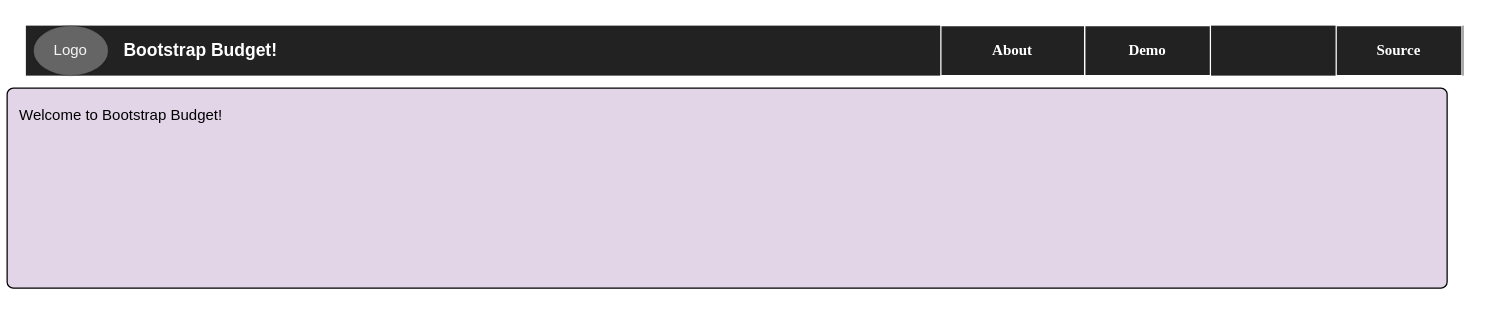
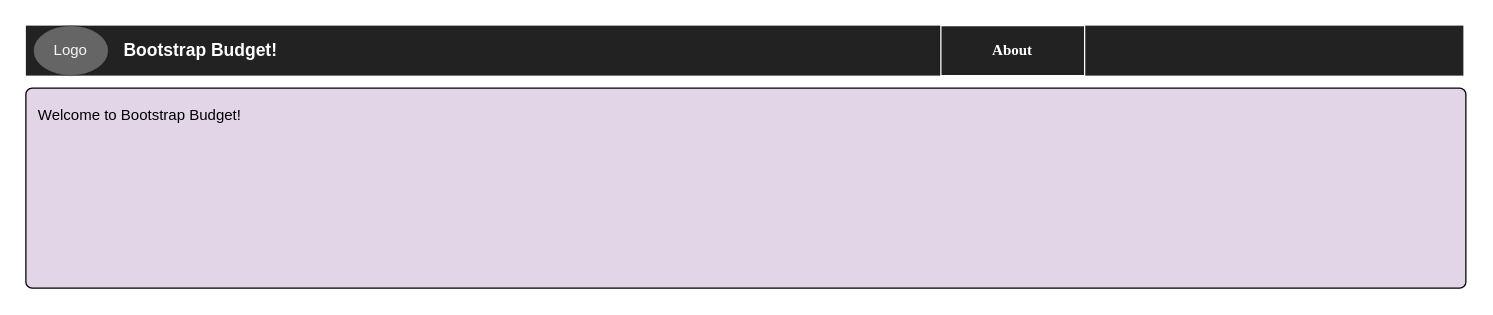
(1147, 51) -> none
(1399, 51) -> none
(727, 188) -> (746, 188)
